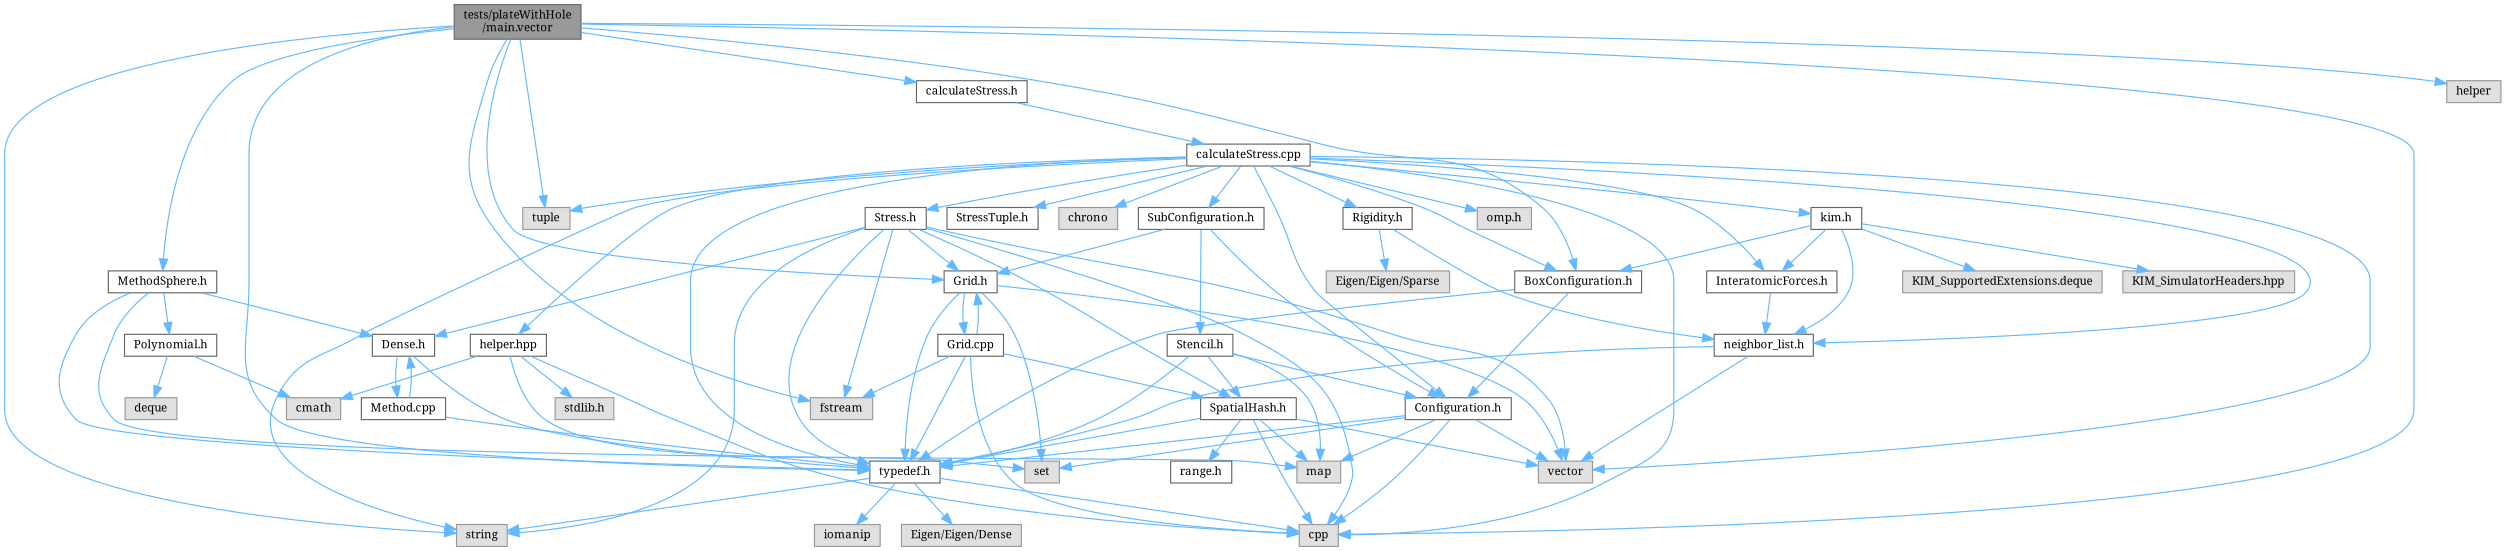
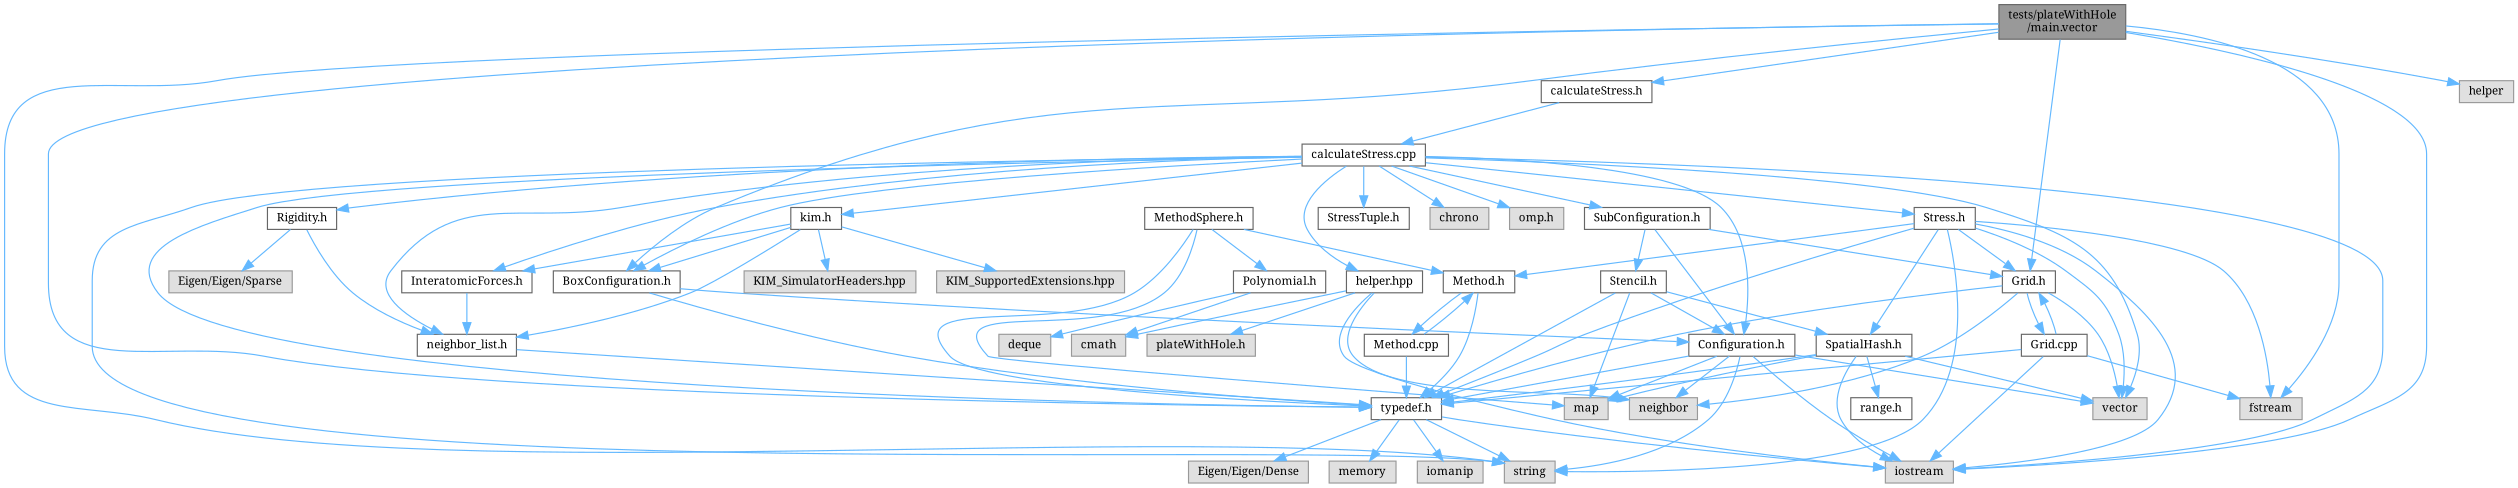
(247, 72) -> none
(546, 218) -> none
(2002, 282) -> (1031, 282)
(403, 345) -> (1479, 282)
(1098, 374) -> none
(1666, 408) -> none
(584, 409) -> (1201, 345)
none -> (1685, 436)
(1042, 472) -> (1663, 409)
none -> (1363, 472)
(1319, 535) -> (1919, 472)
